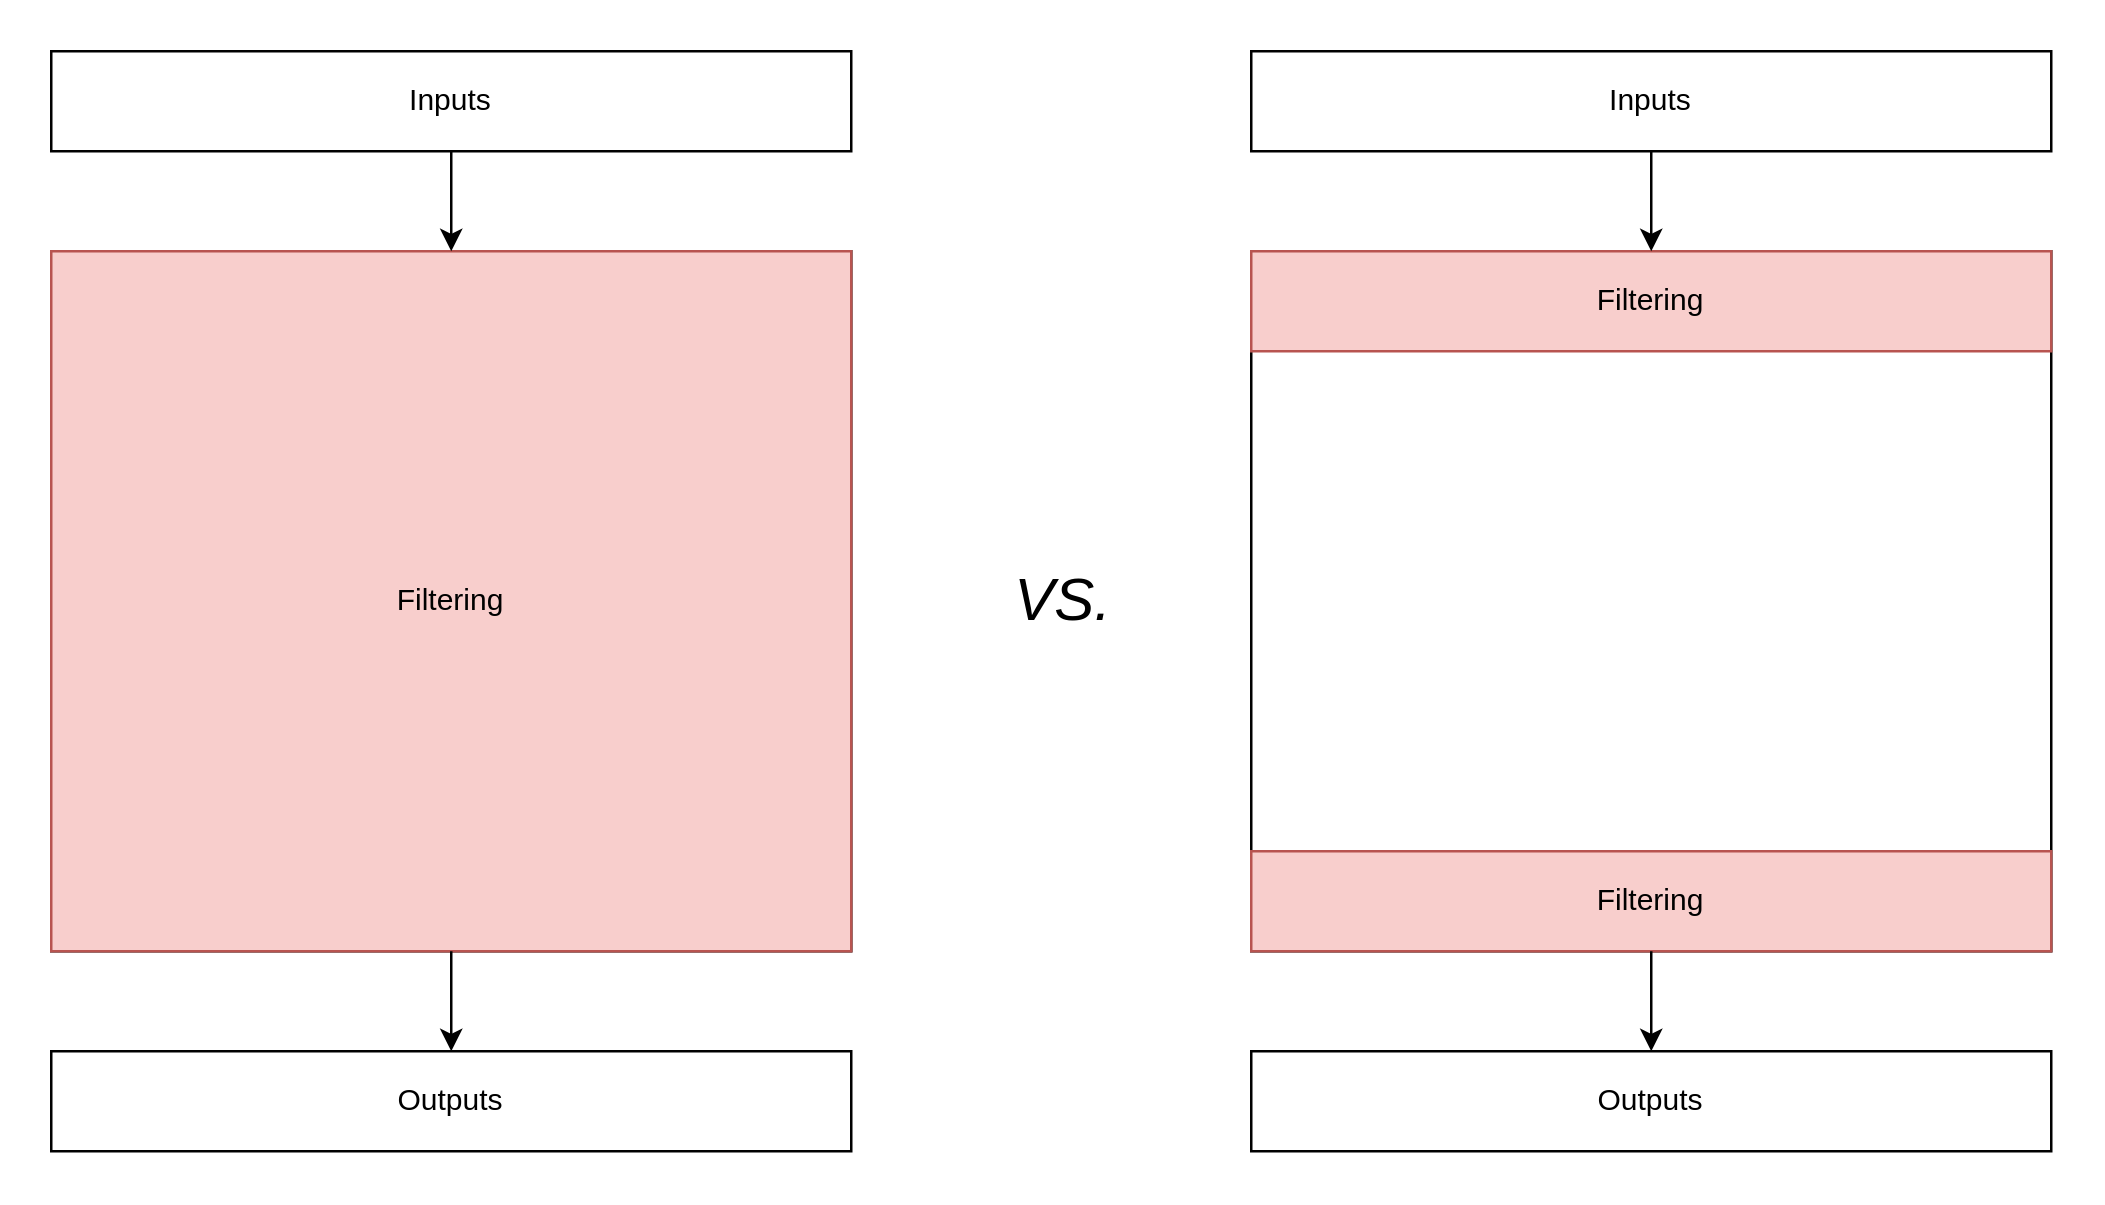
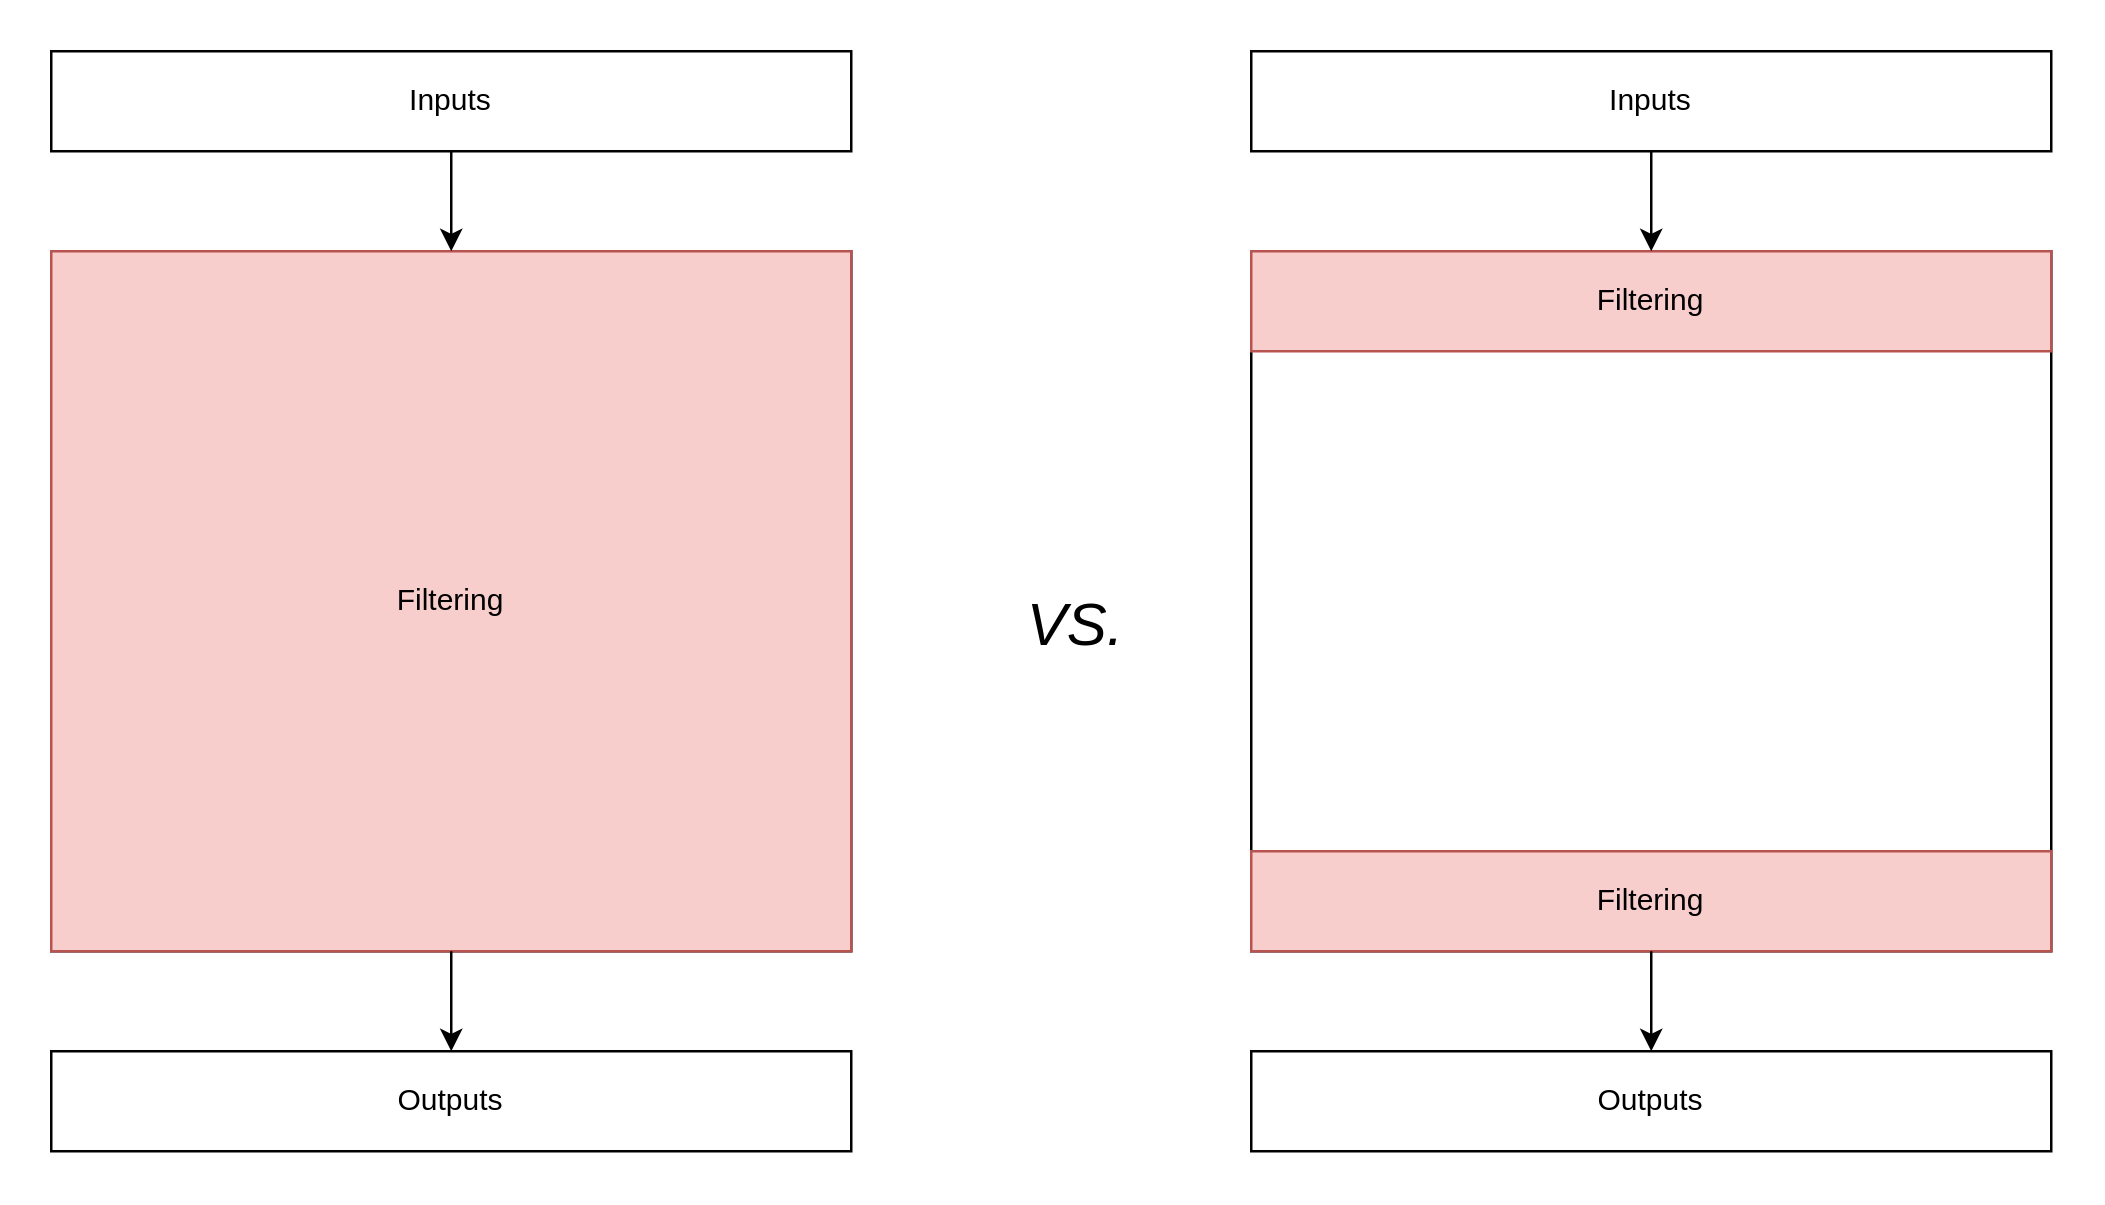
(1064, 601) -> (1076, 626)
